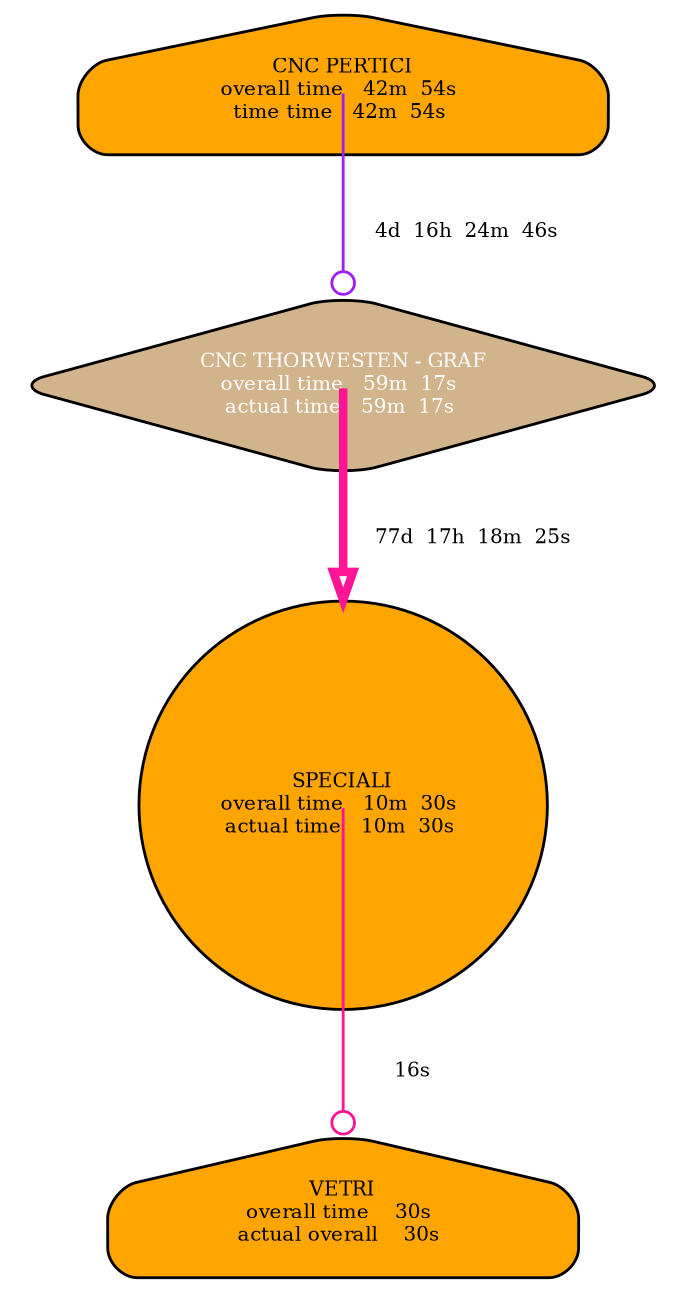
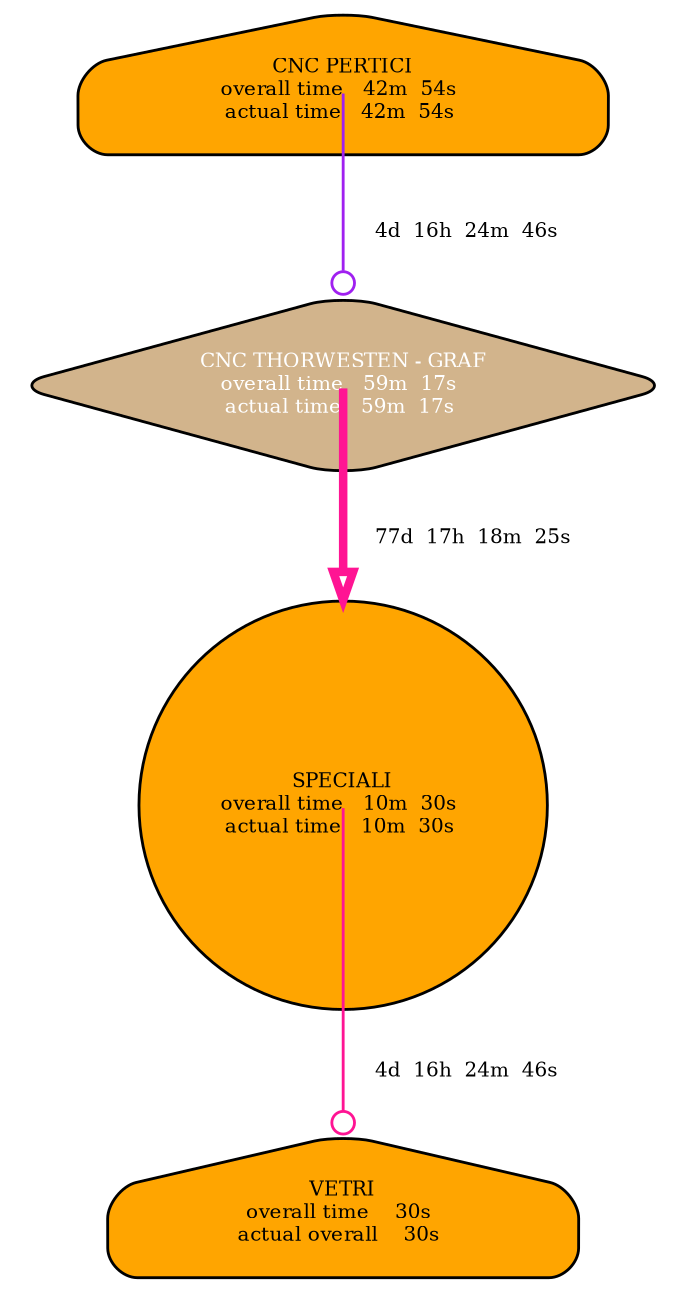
(343, 91) -> (343, 91)
(391, 1072) -> (455, 1072)
